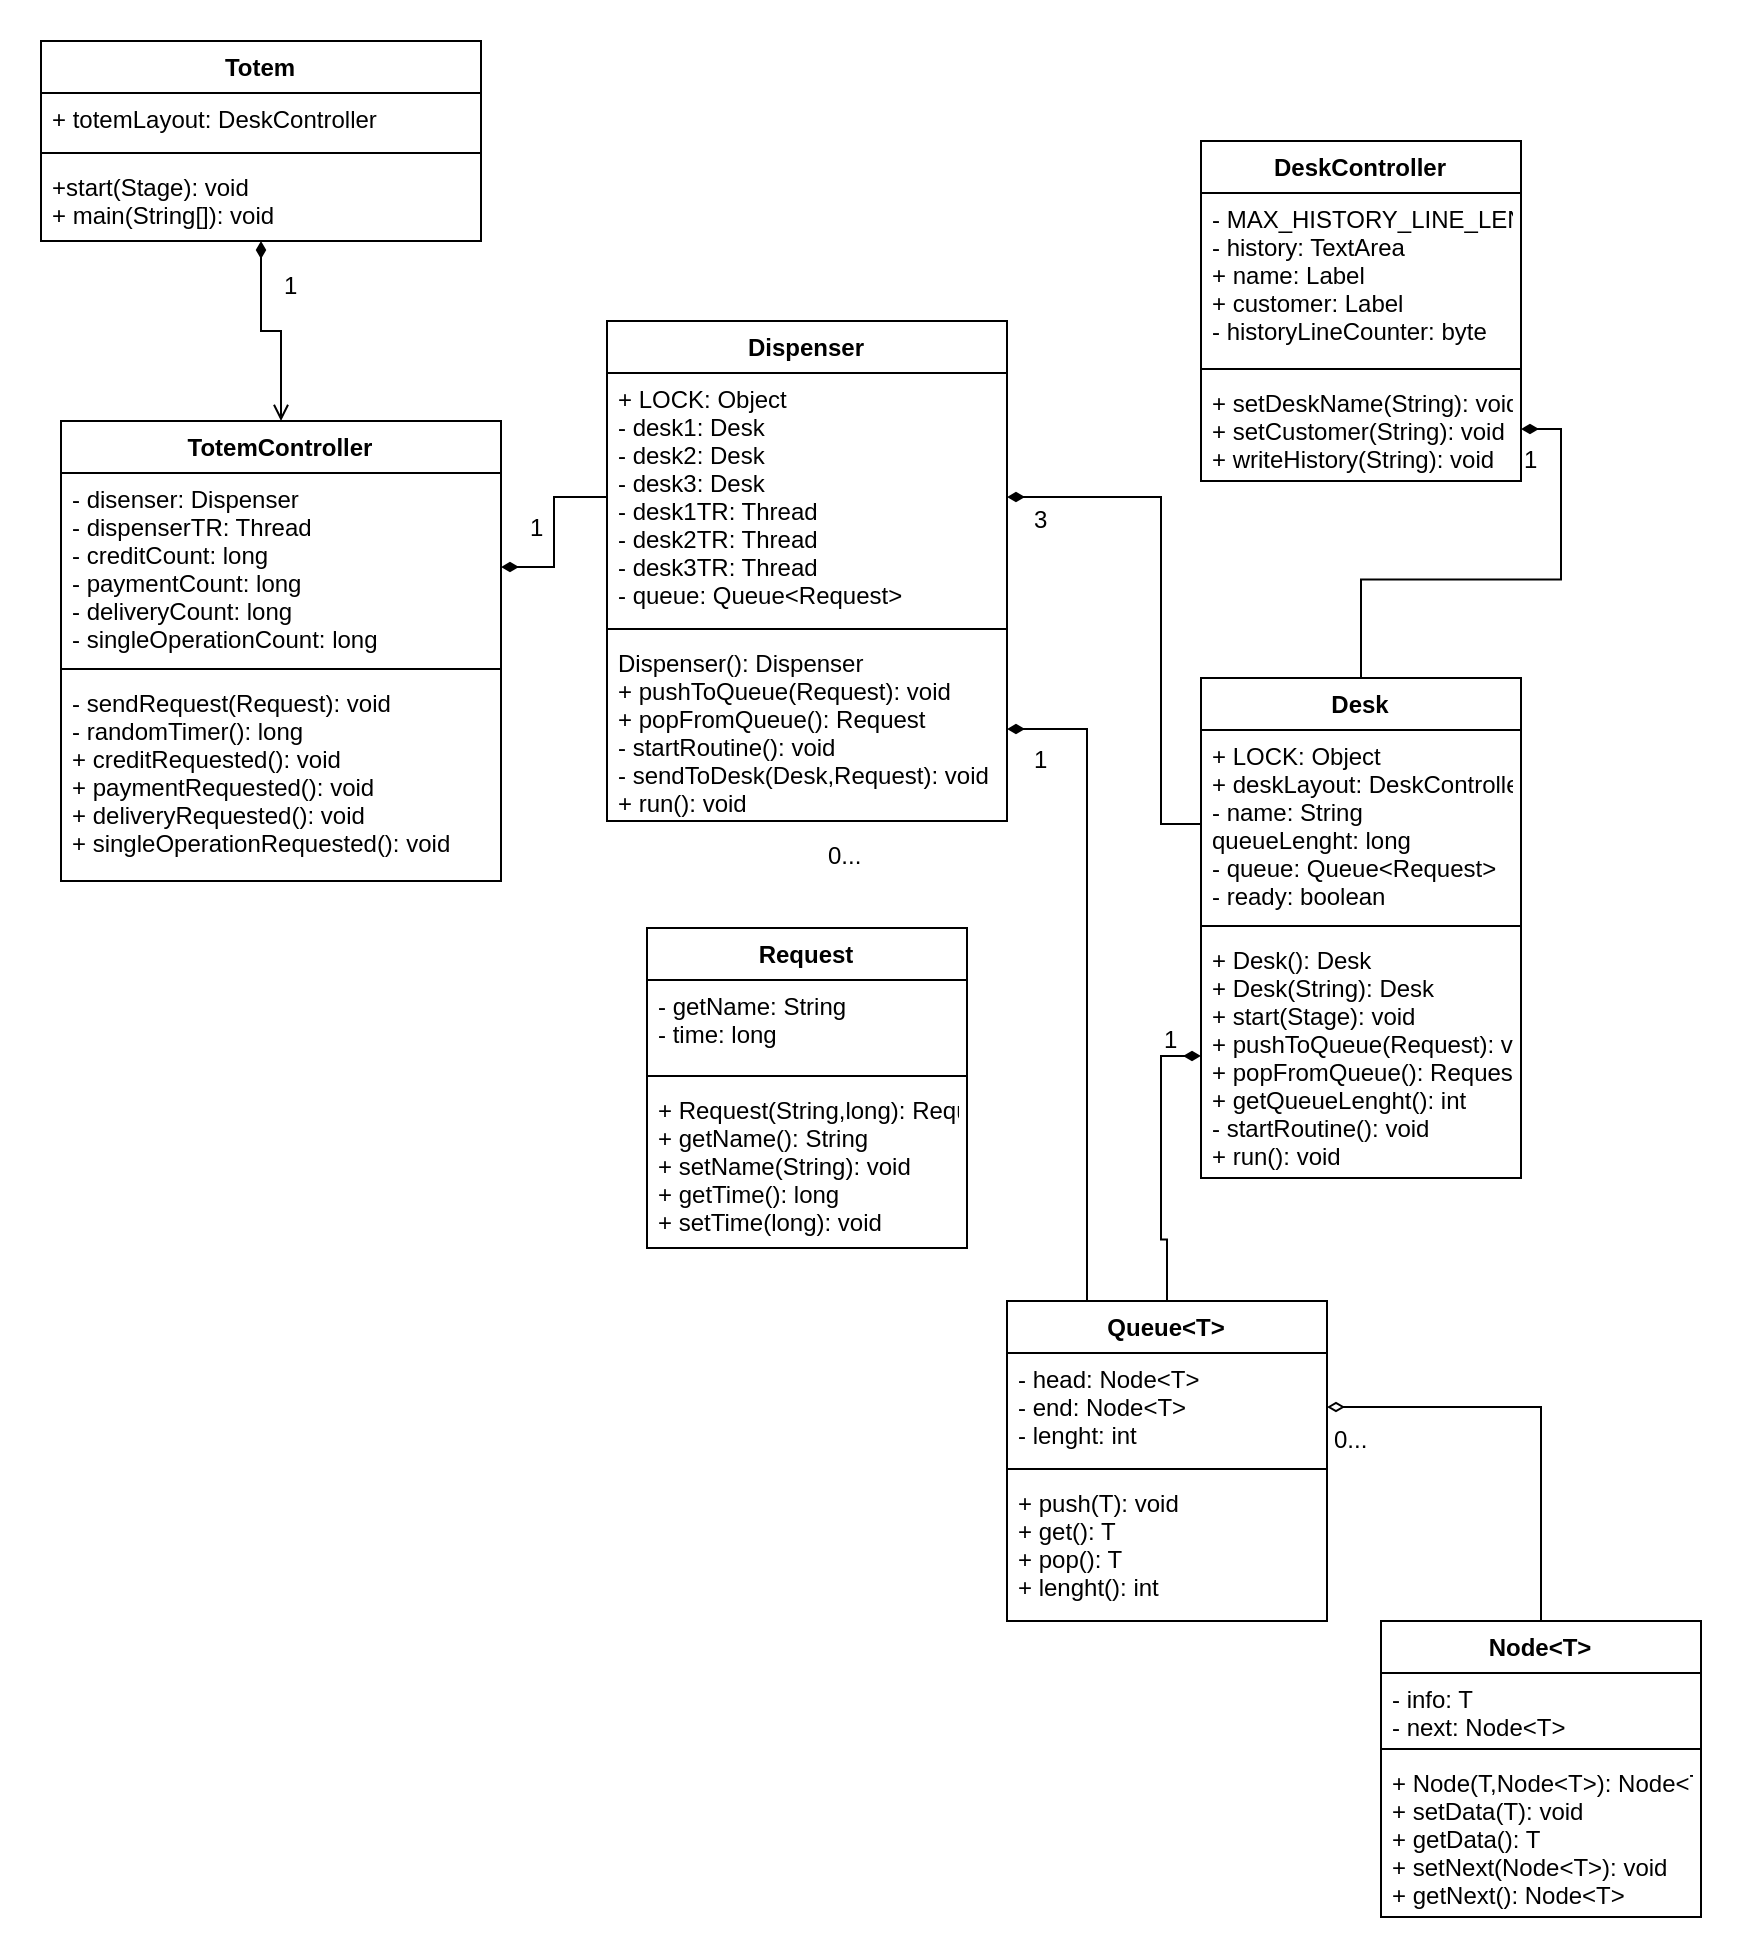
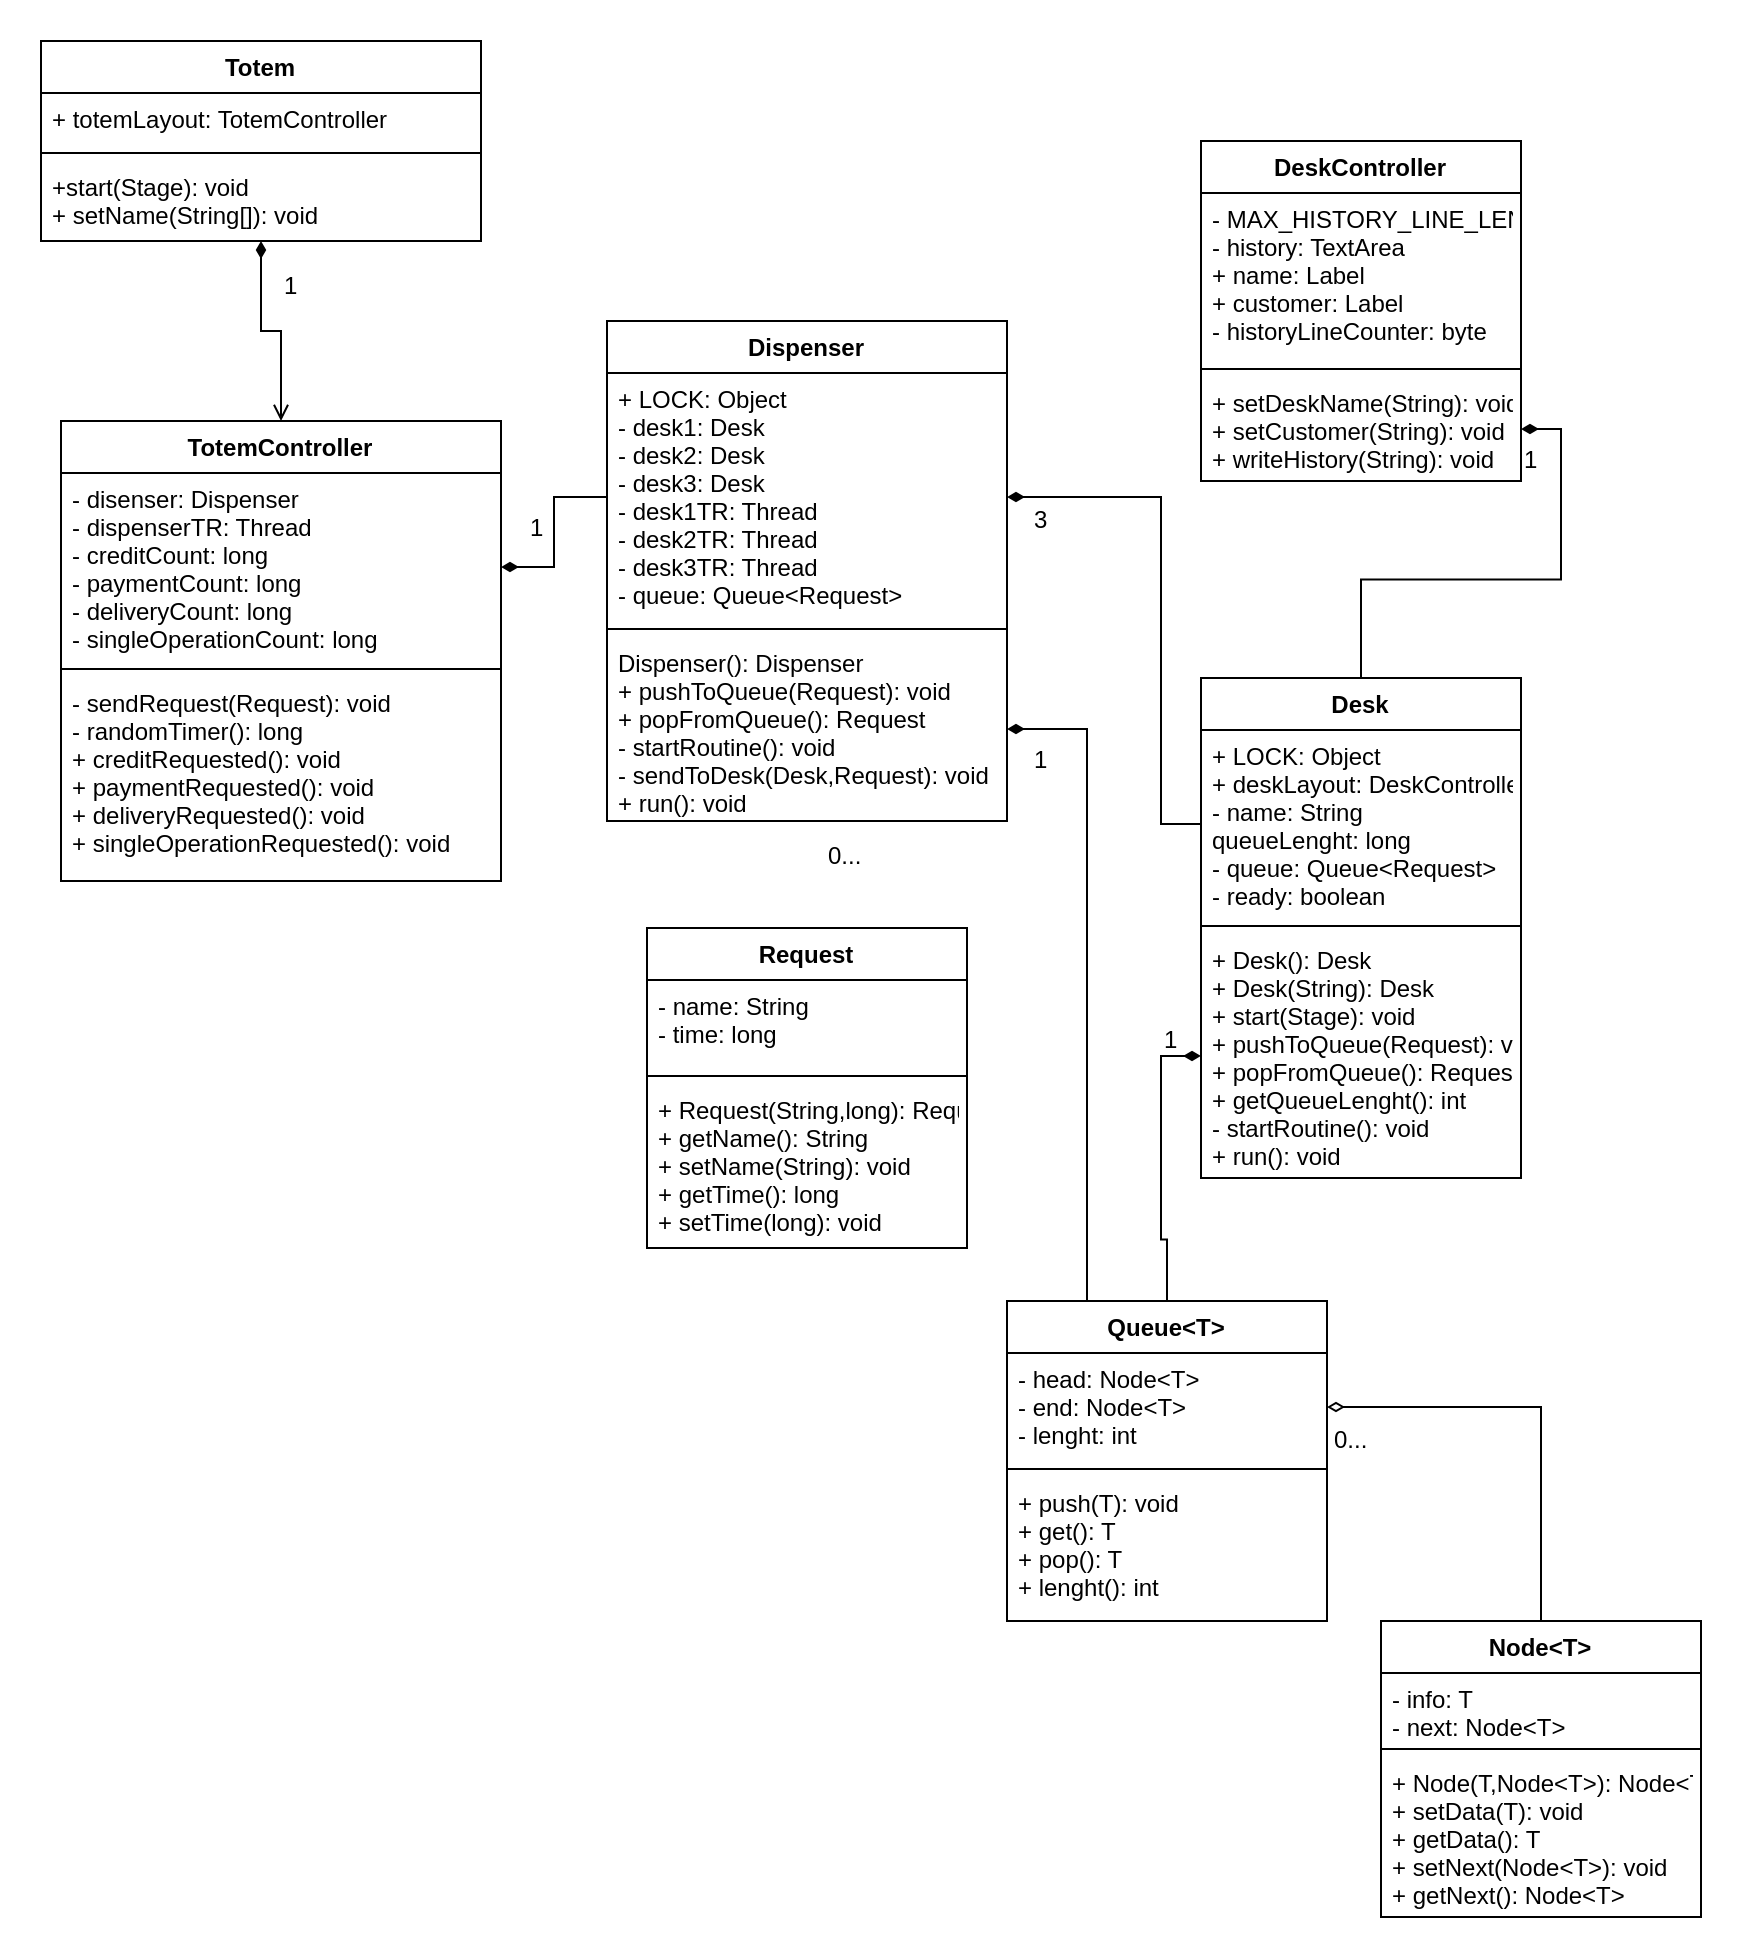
(231, 120) -> (238, 120)
(170, 188) -> (170, 188)
(760, 1007) -> (740, 1007)
